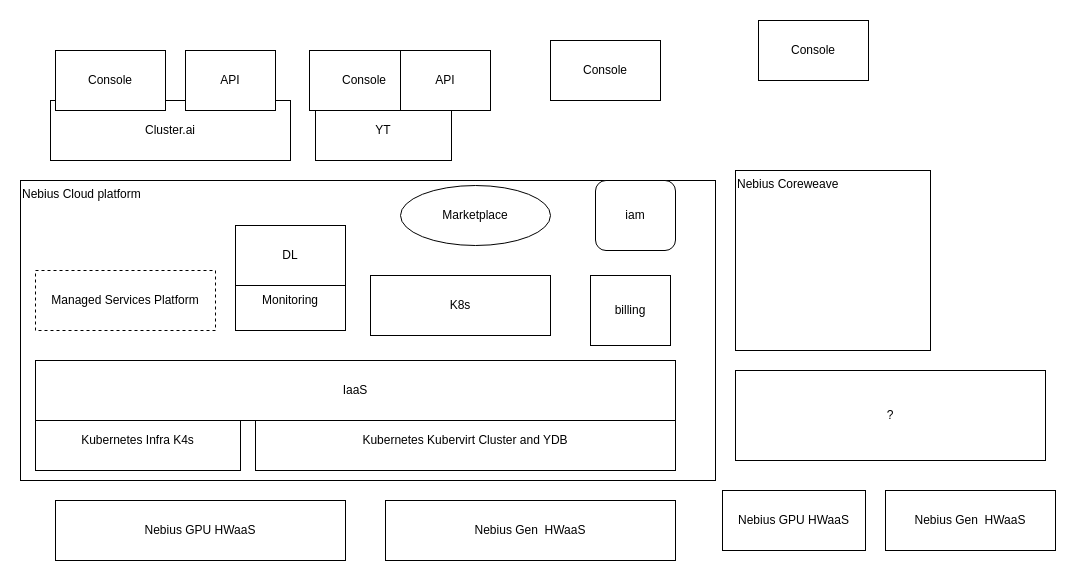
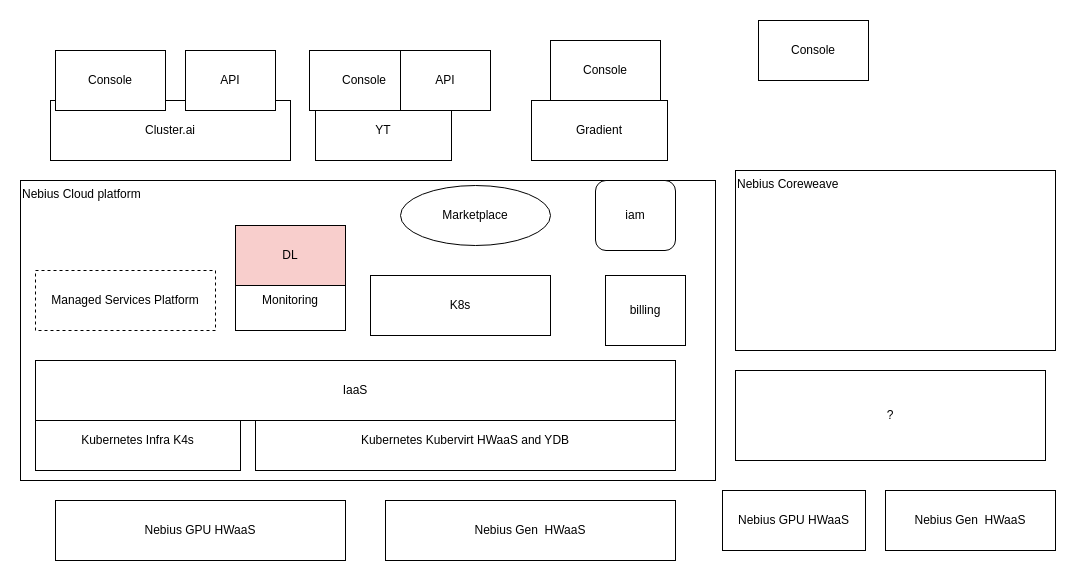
none -> (600, 131)
(291, 256) -> (291, 256)
(833, 261) -> (896, 261)
(631, 311) -> (646, 311)
(466, 441) -> (466, 441)
